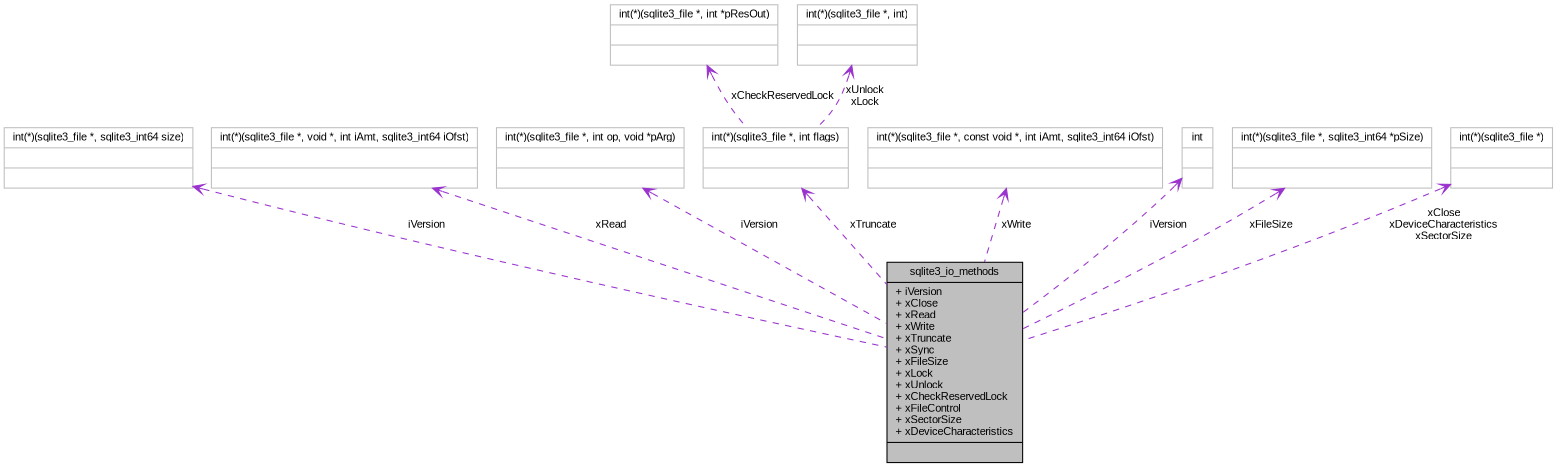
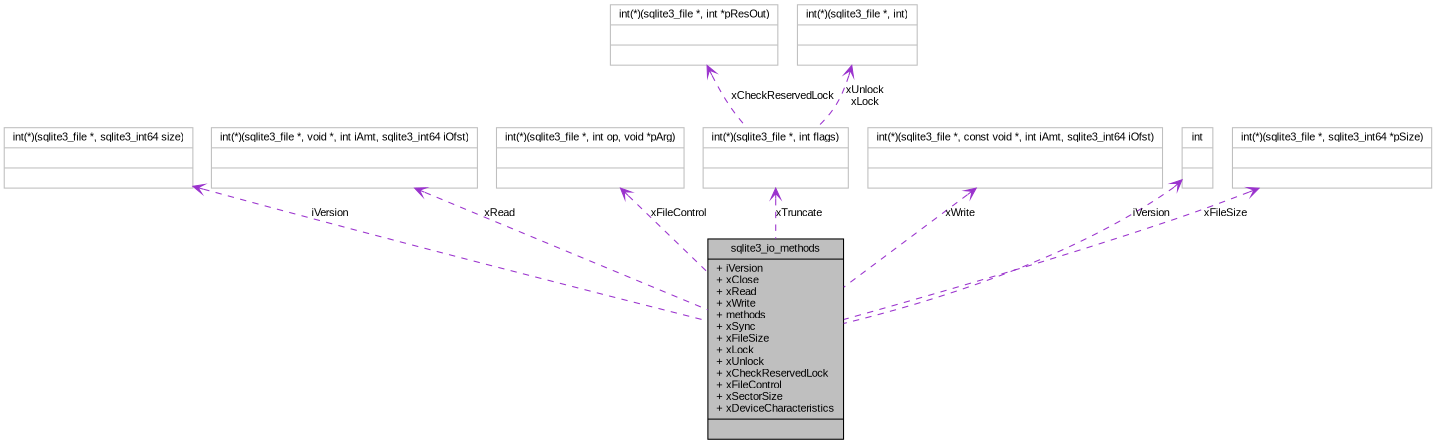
(1502, 158) -> none
(759, 225) -> (679, 214)
(924, 339) -> (741, 315)
